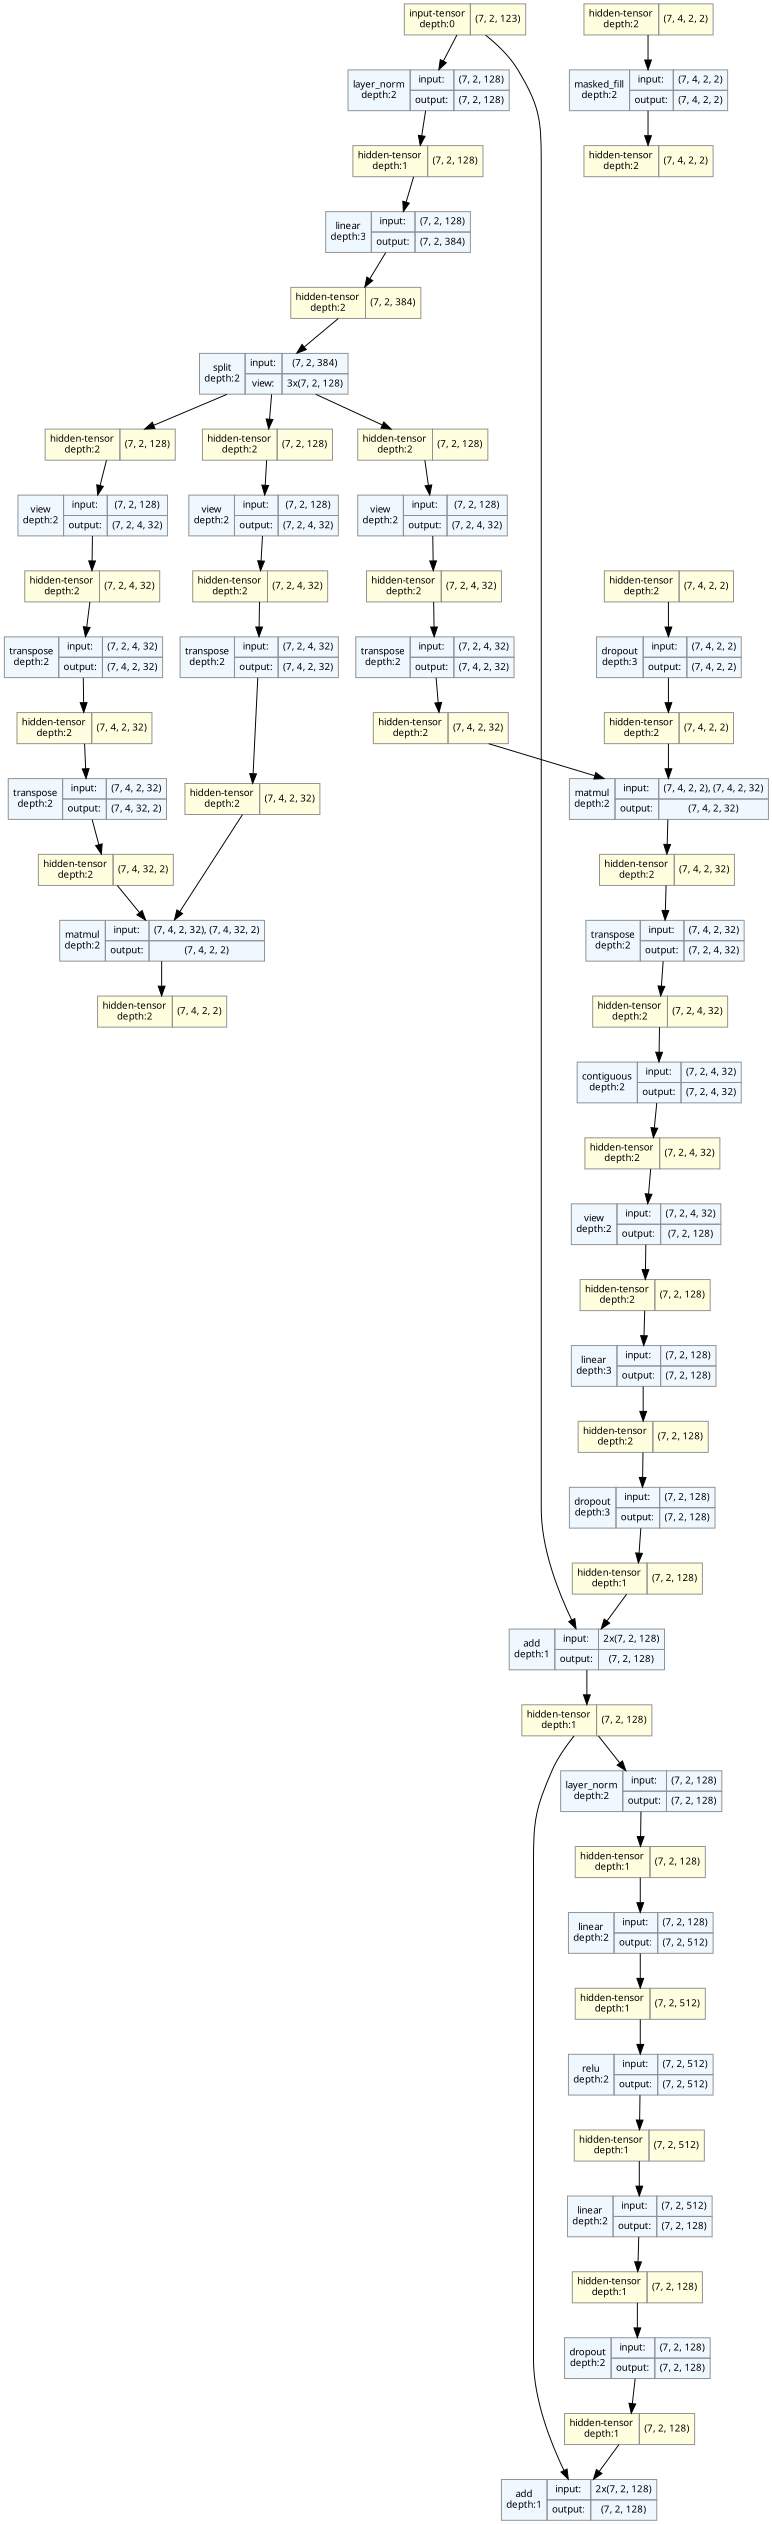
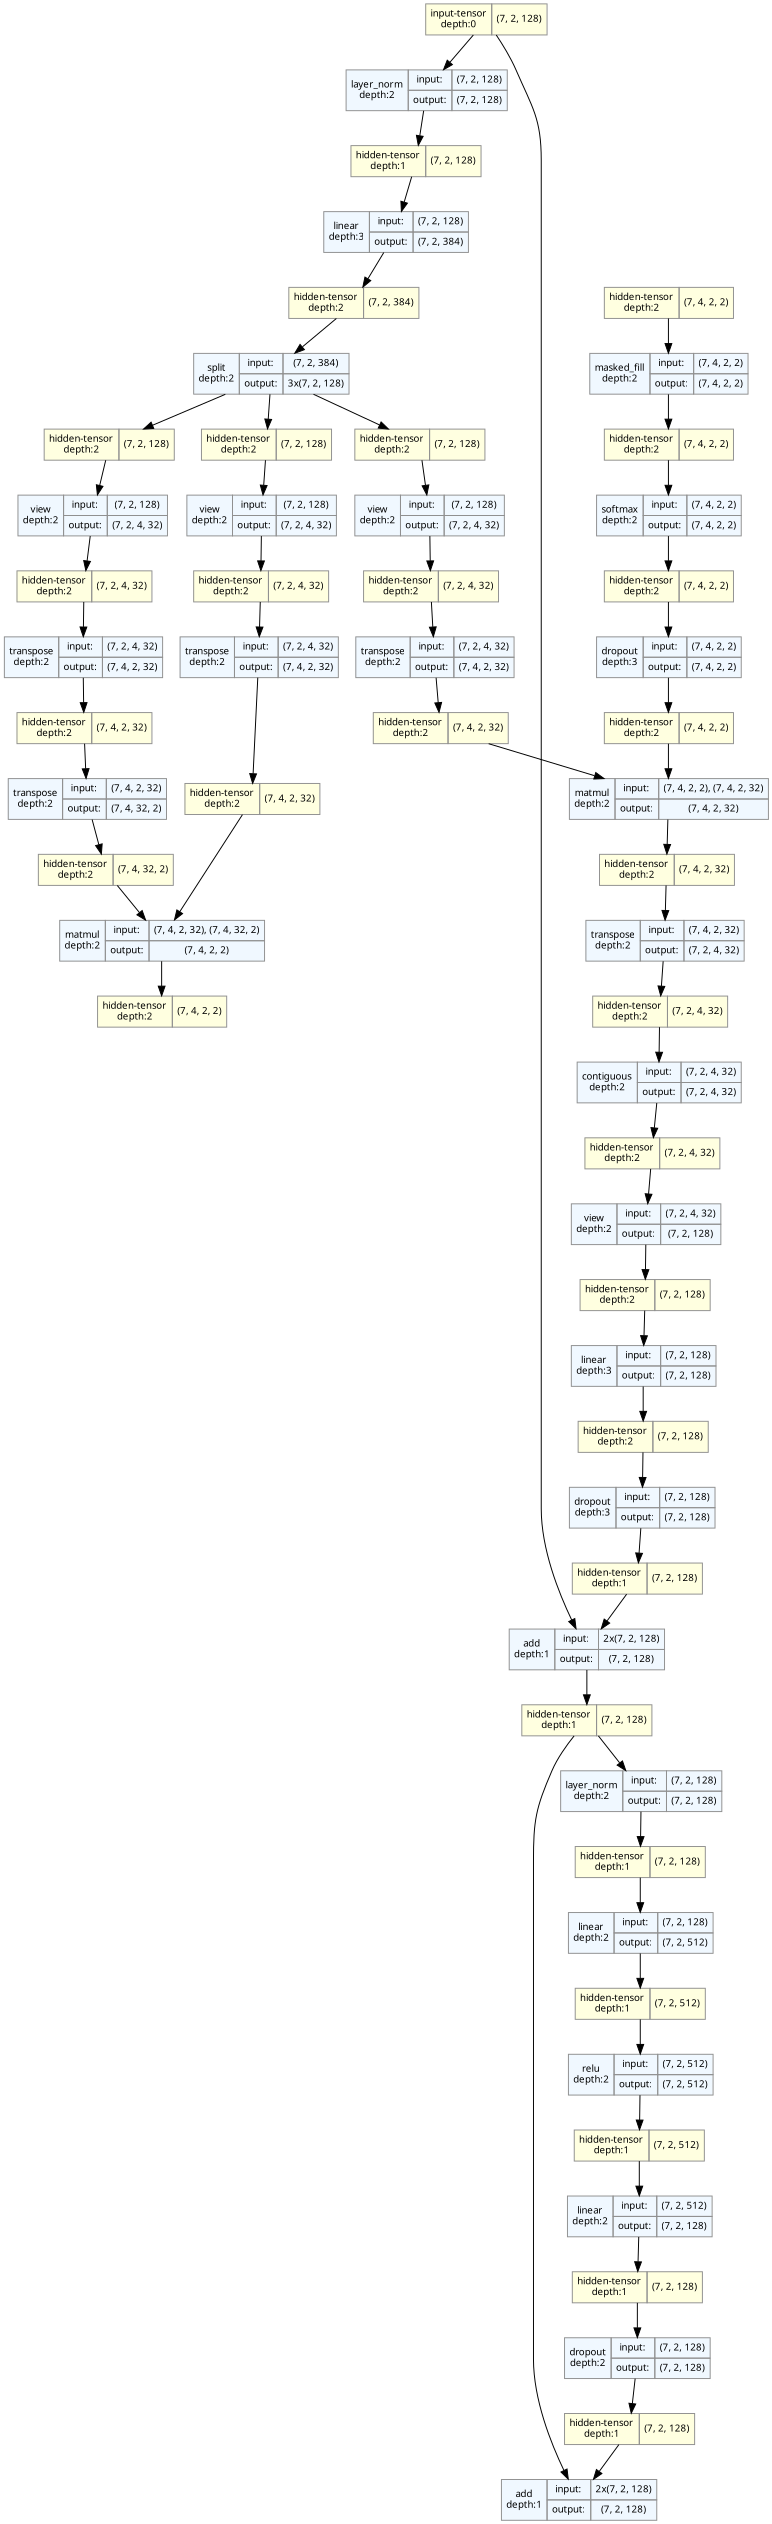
(498, 19) -> (519, 19)
(264, 383) -> (261, 383)
none -> (668, 516)
